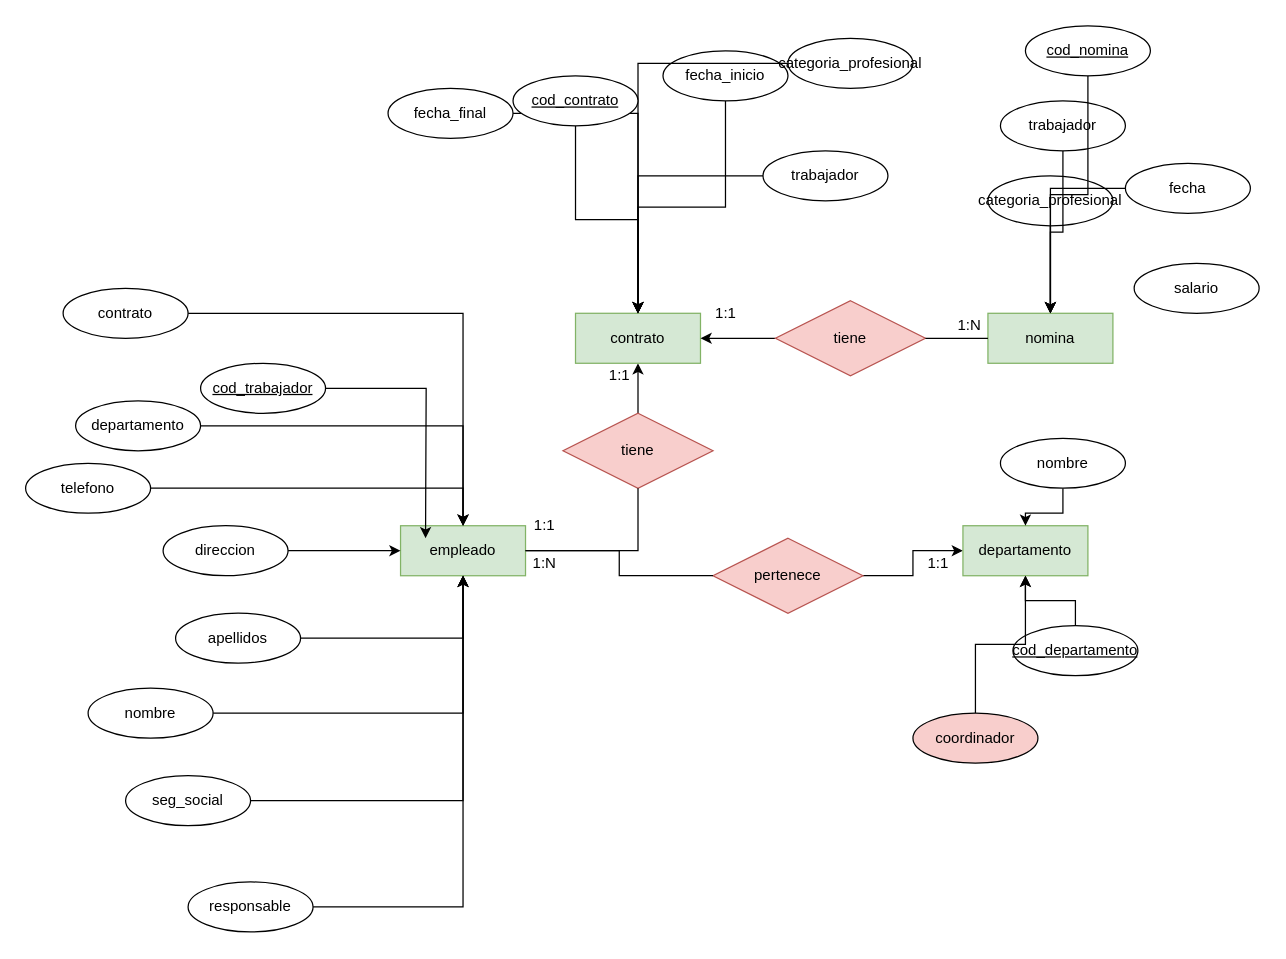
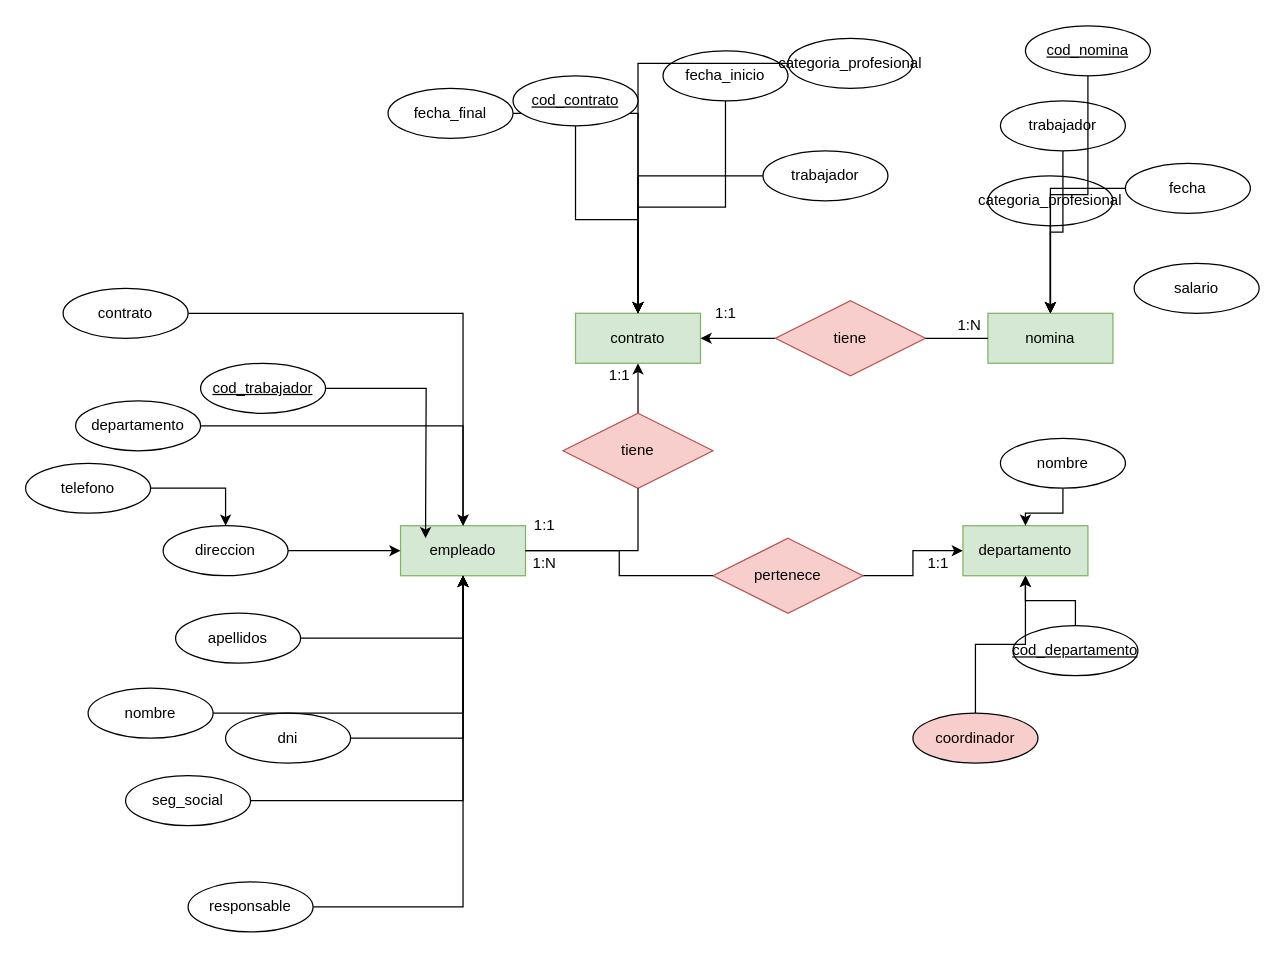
(342, 488) -> (226, 501)
none -> (288, 738)
none -> (405, 738)
